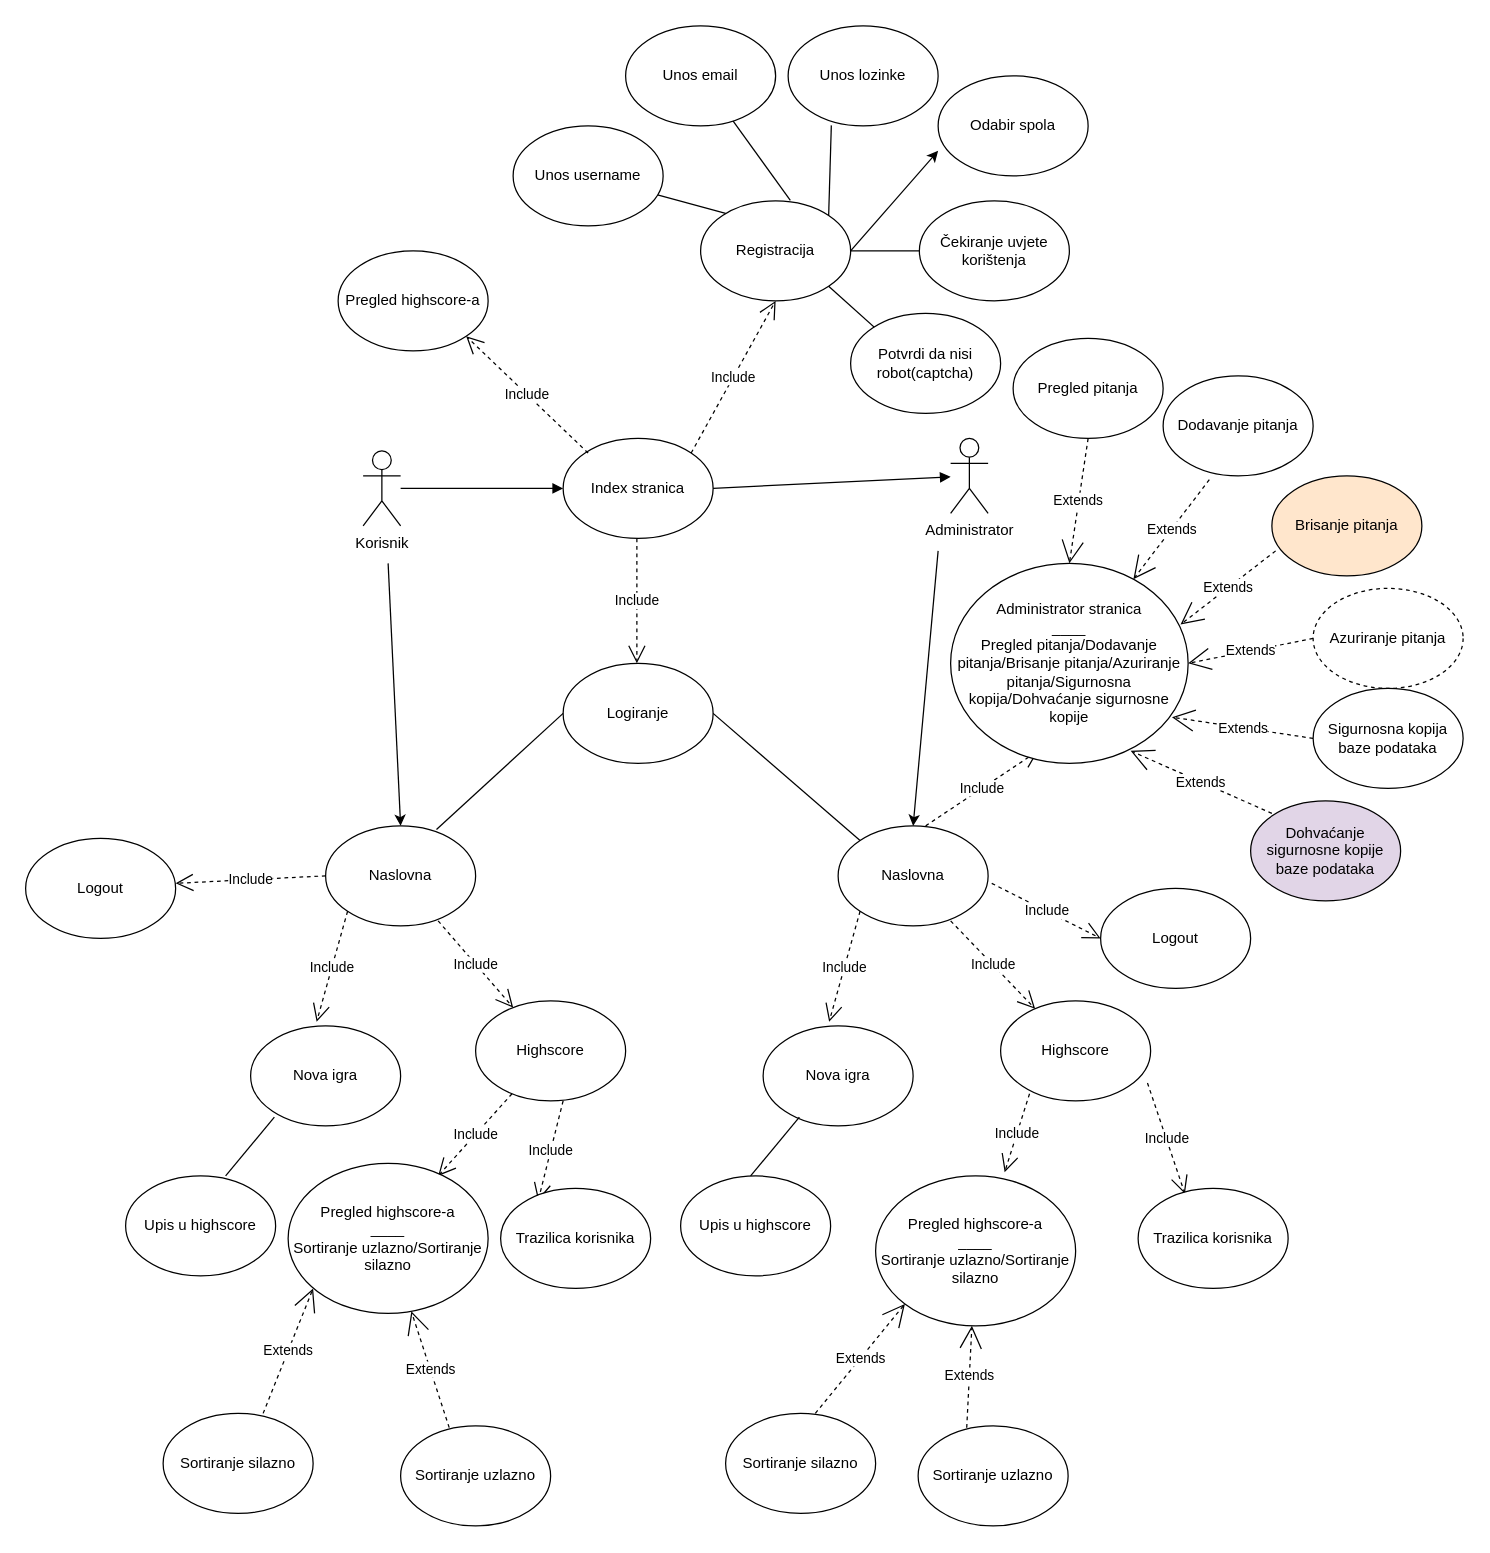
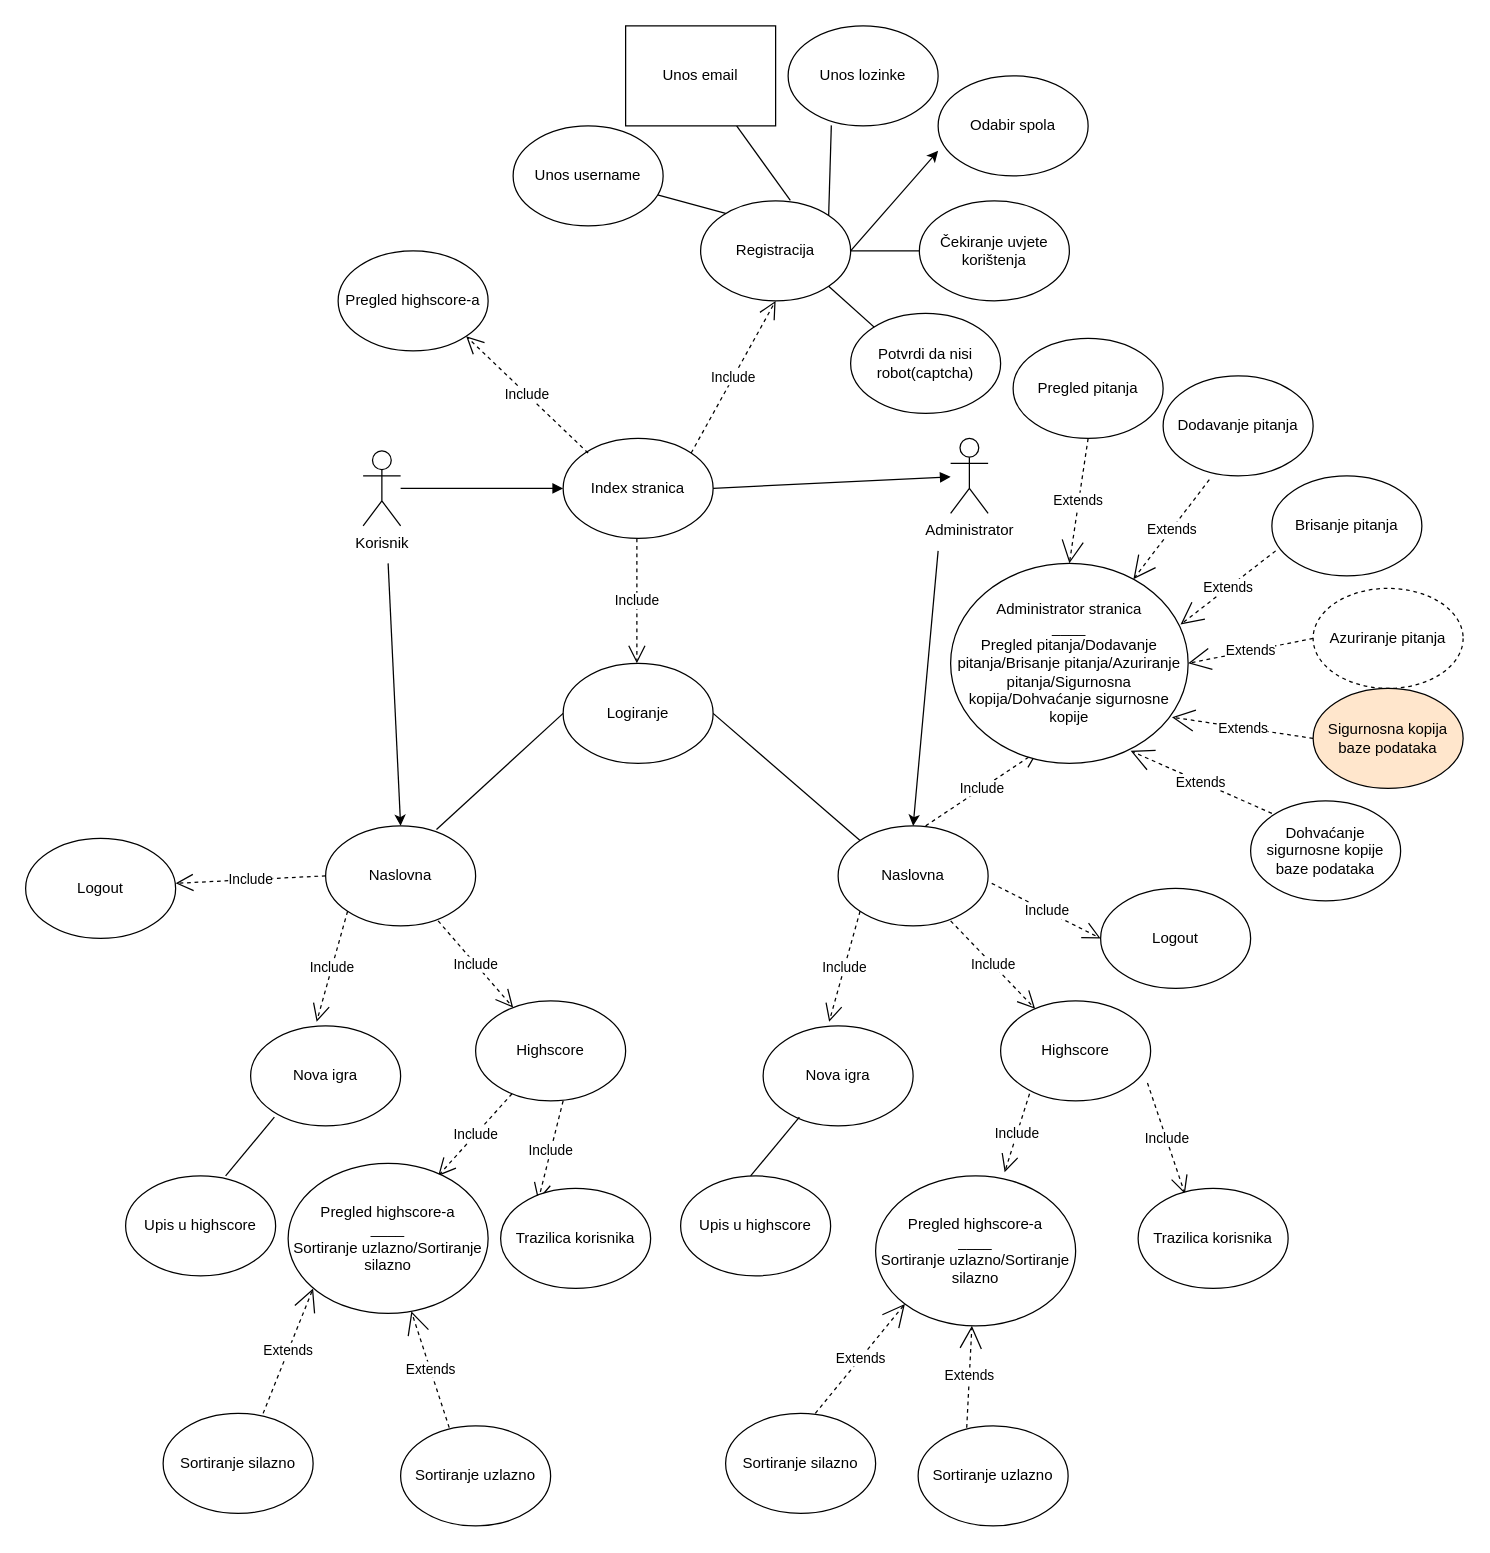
(701, 76) -> (701, 76)
(1347, 526) -> (1347, 526)
(1388, 738) -> (1388, 738)
(1326, 851) -> (1326, 851)
